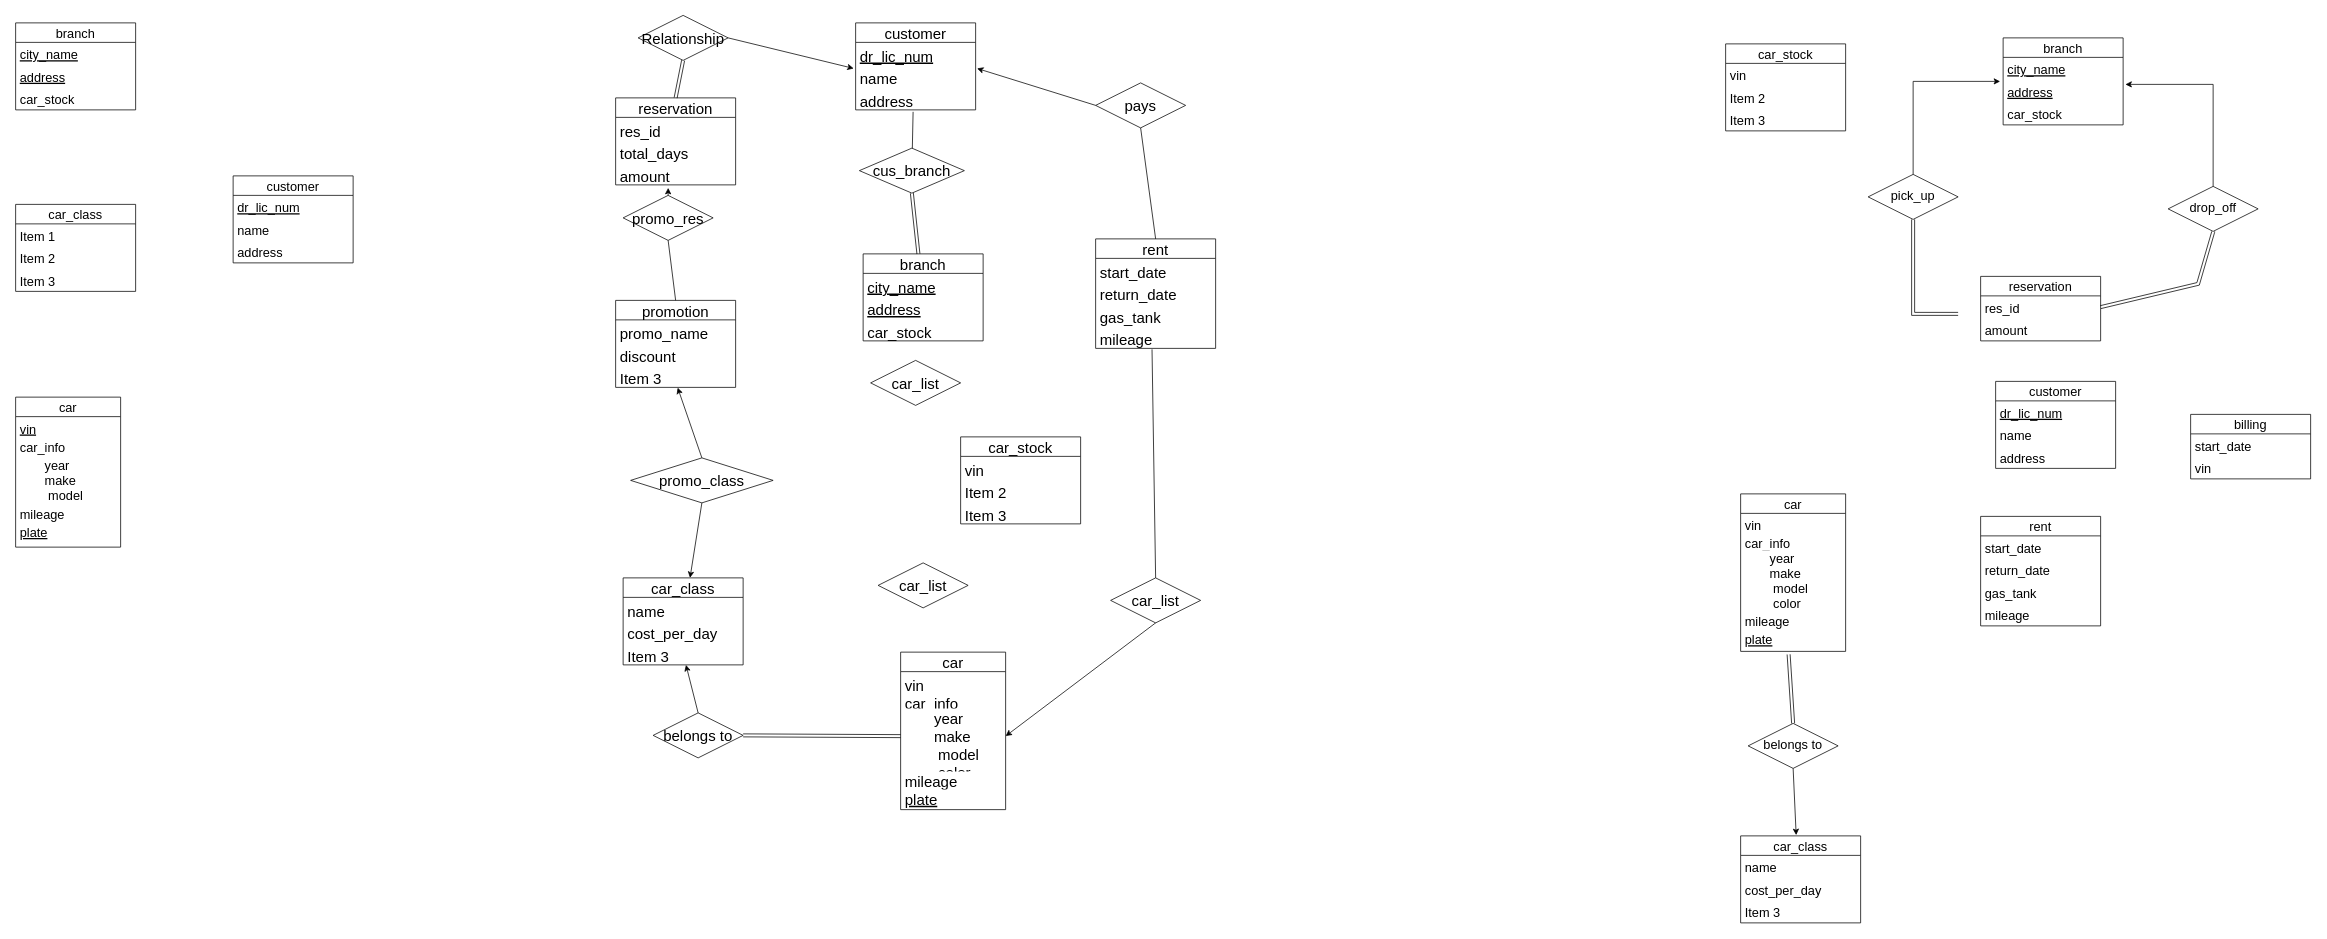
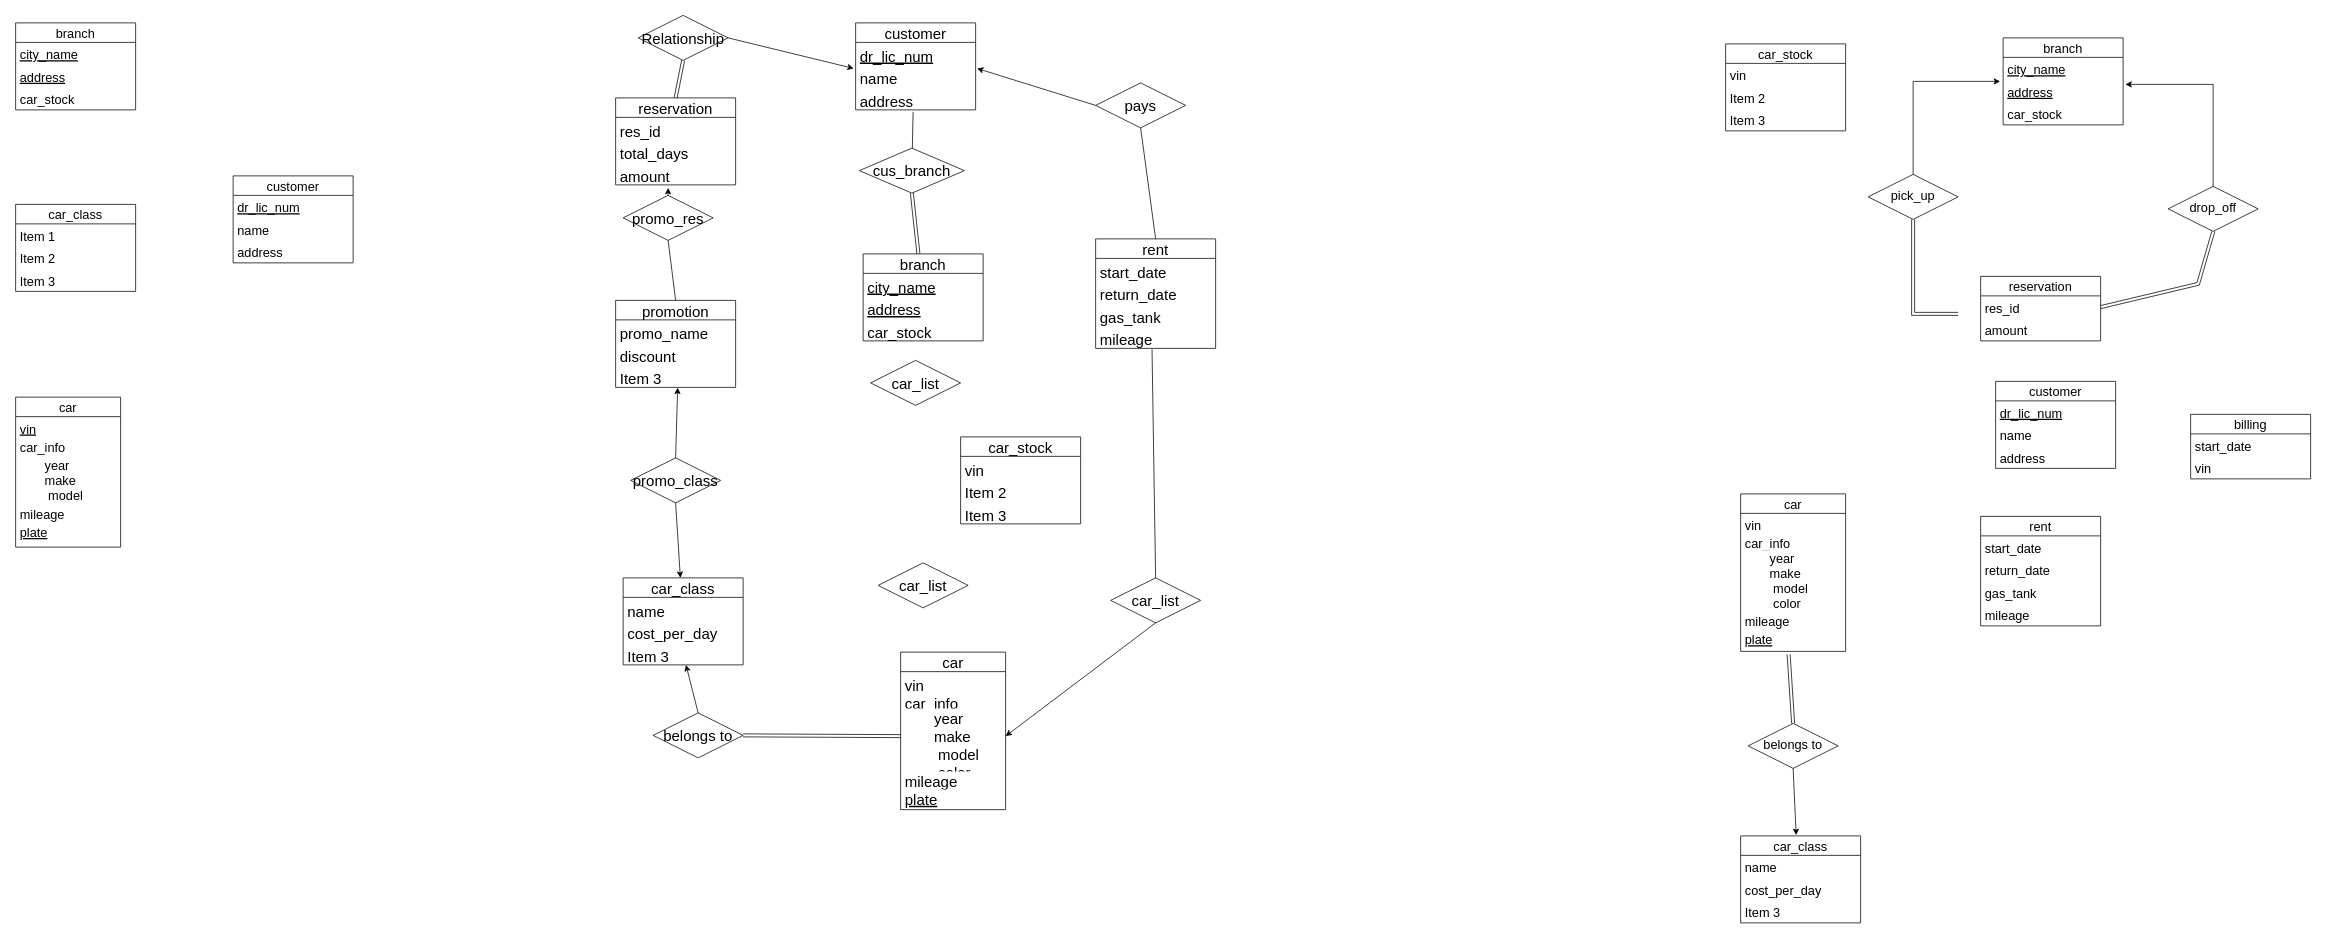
(702, 480) -> (675, 480)
